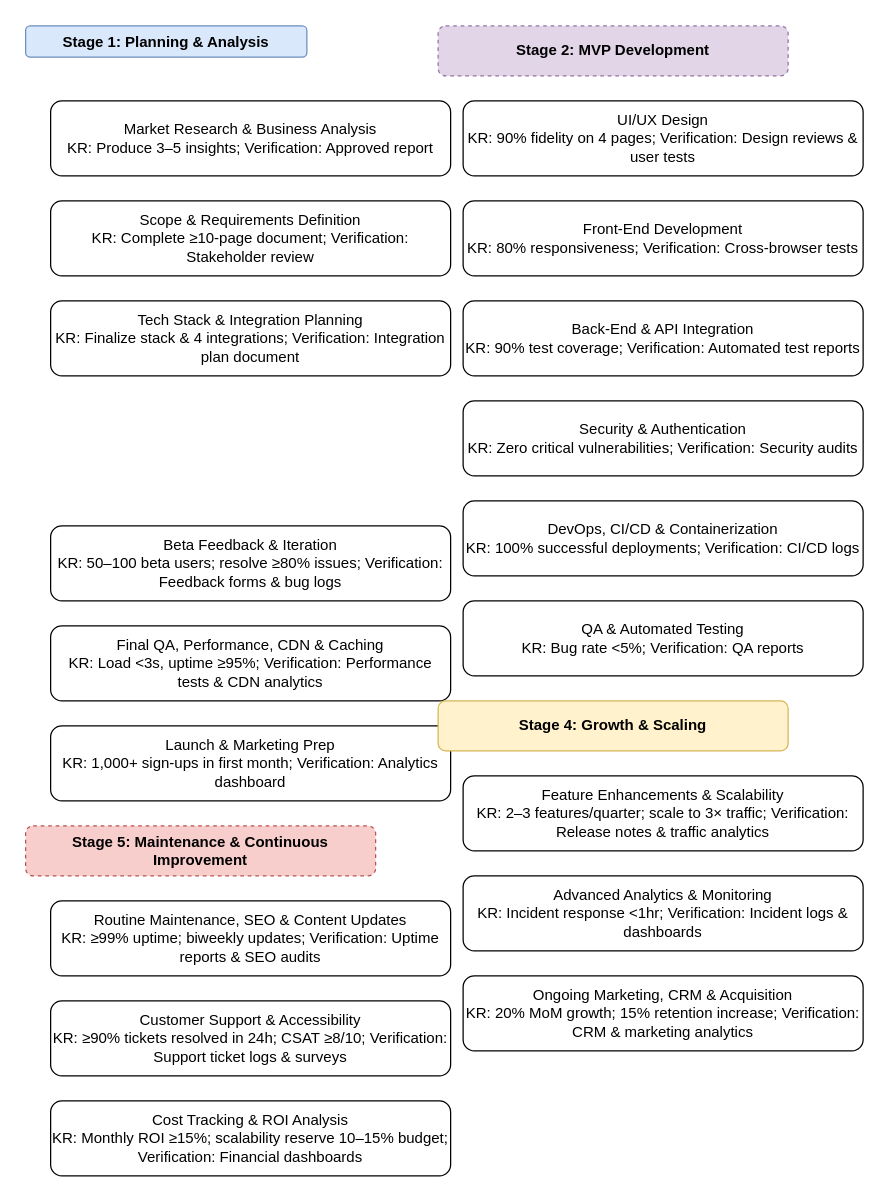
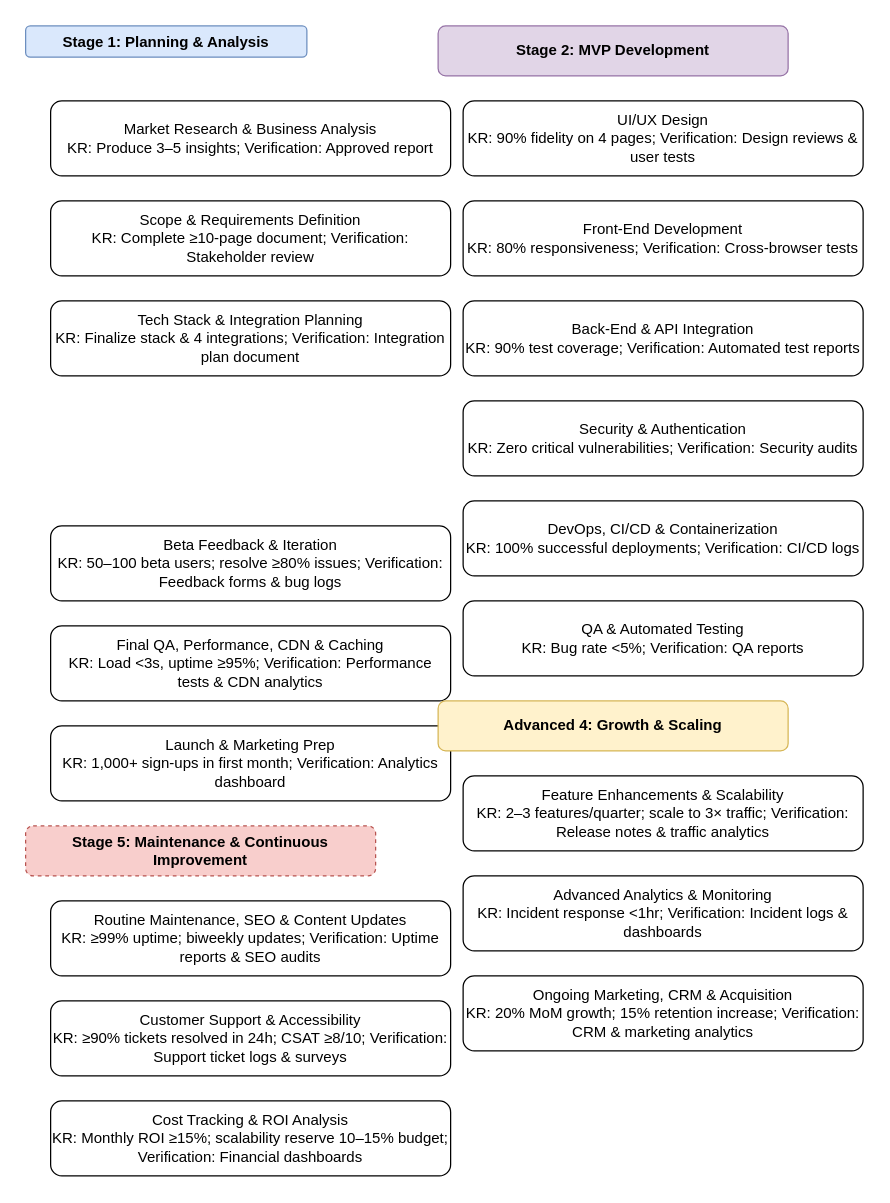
(613, 51) -> (613, 51)
(613, 726) -> (613, 726)
